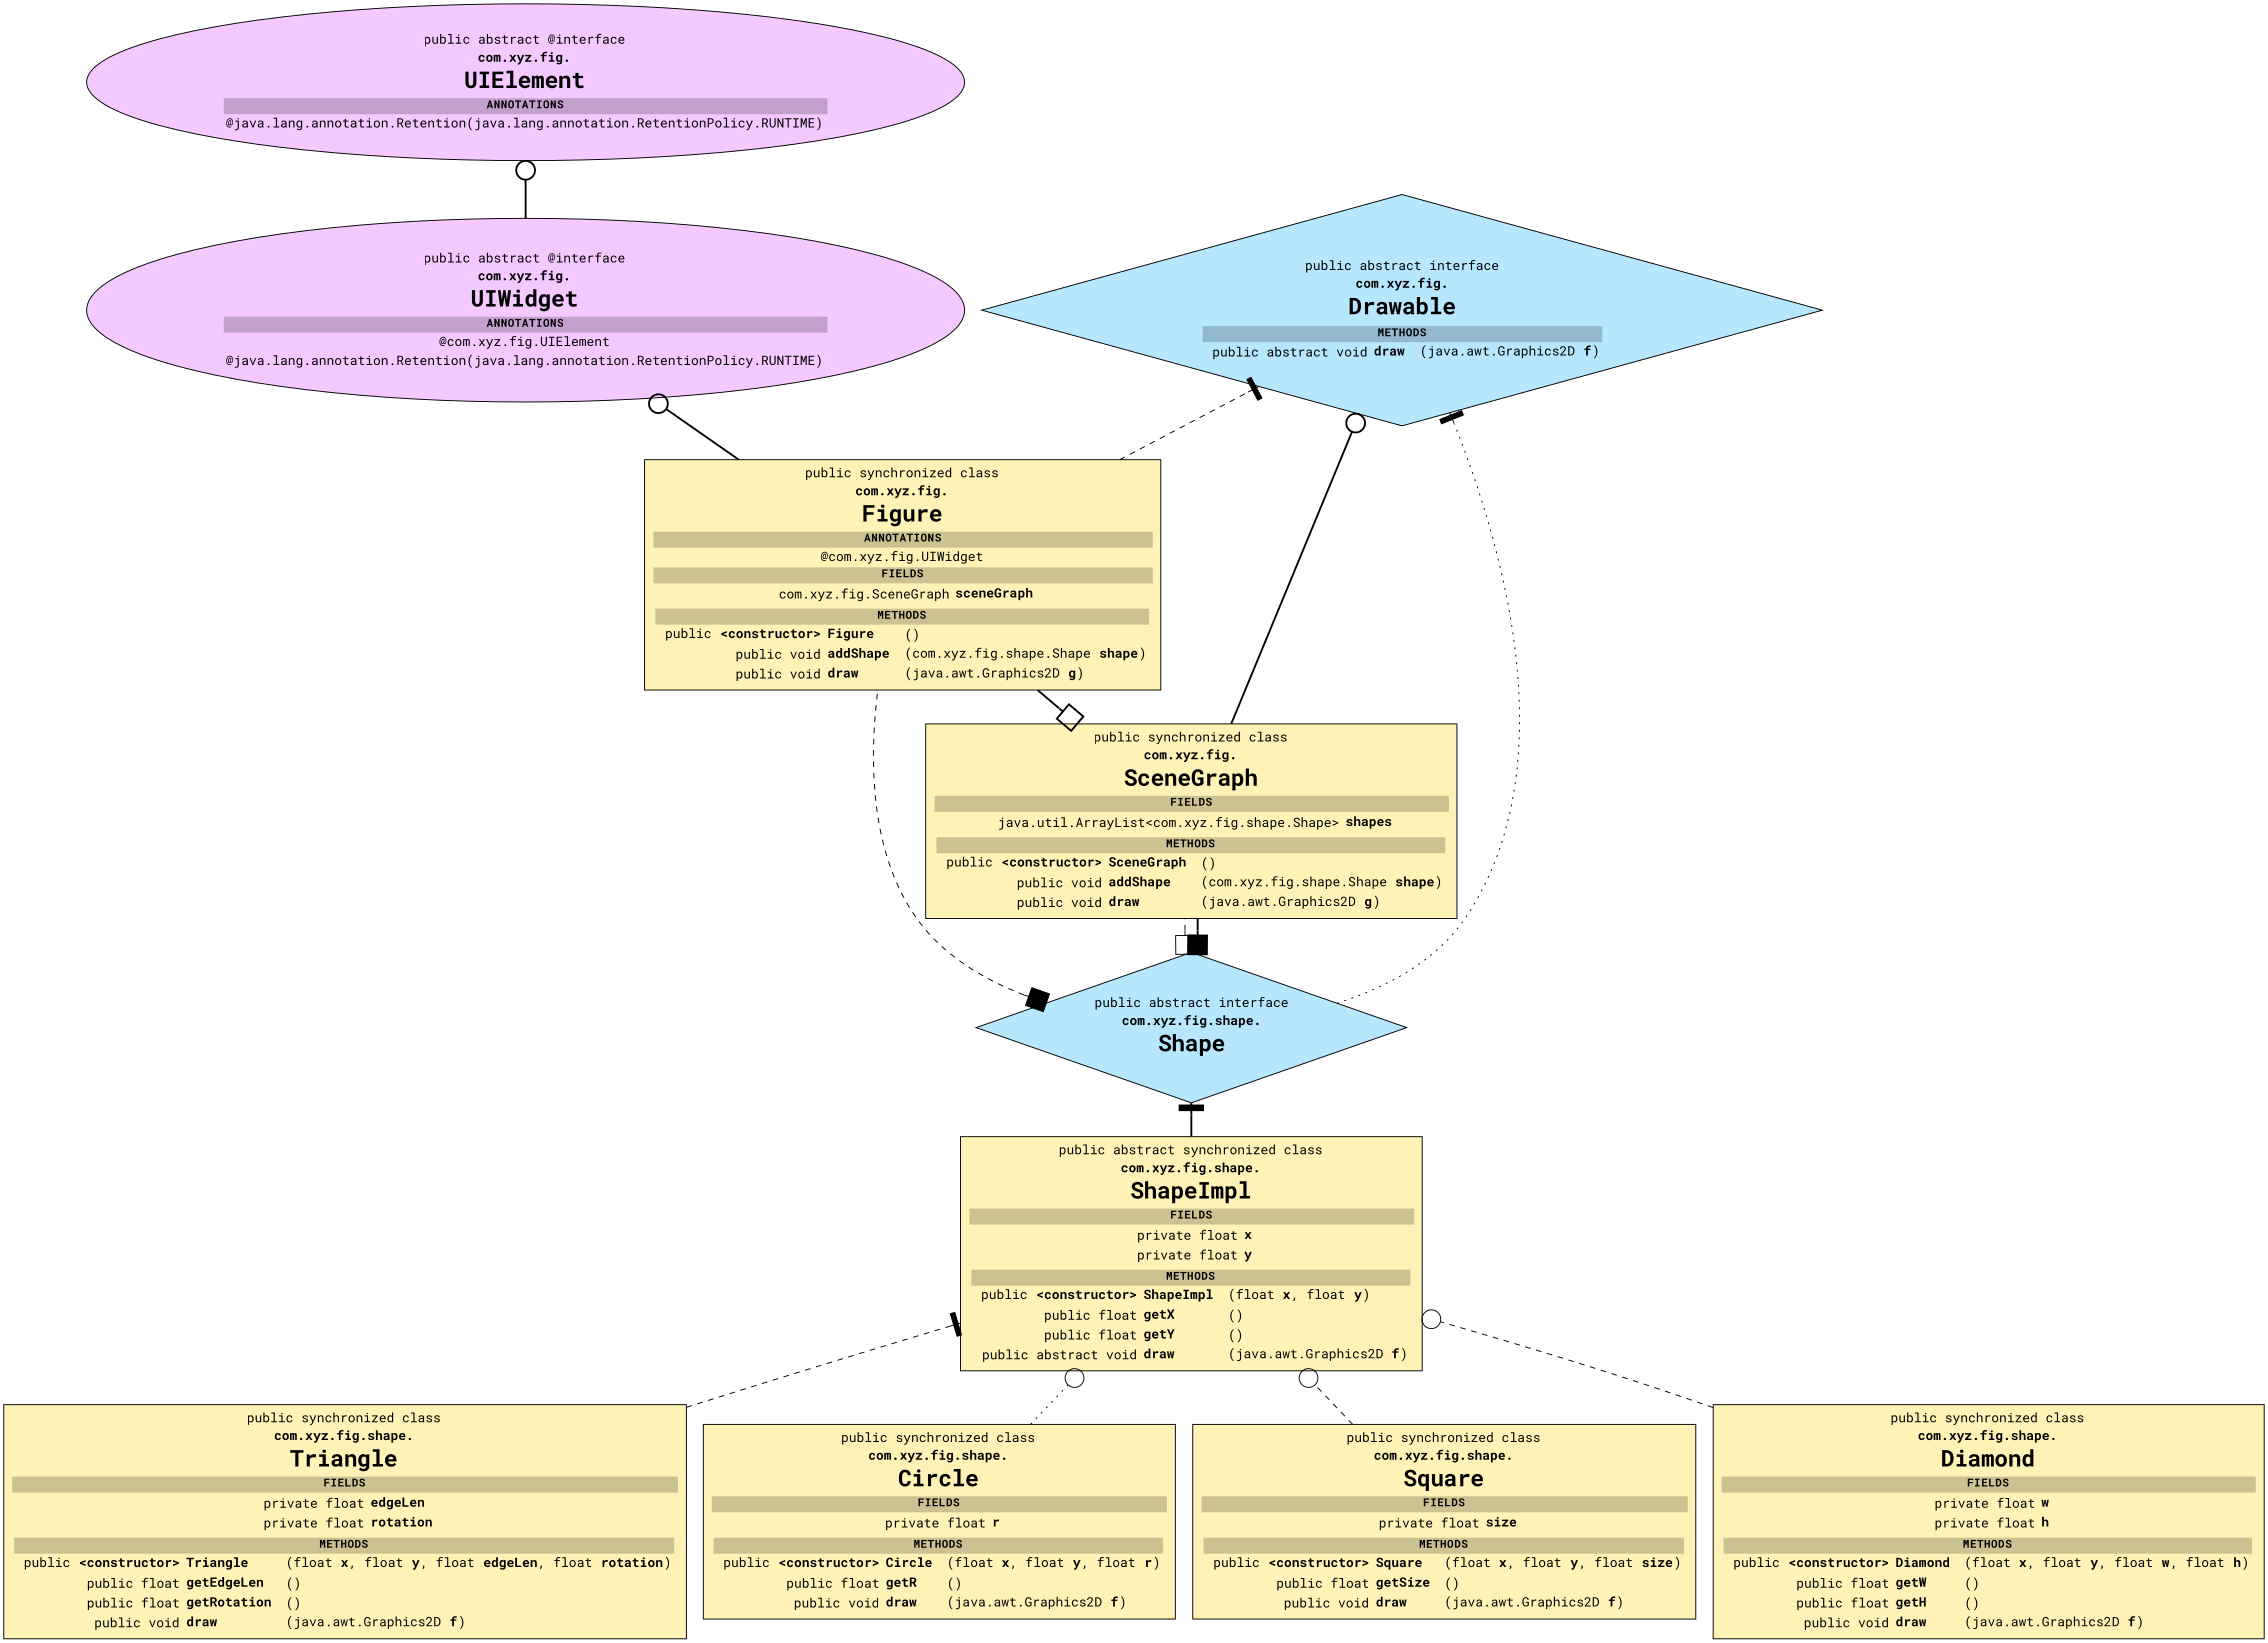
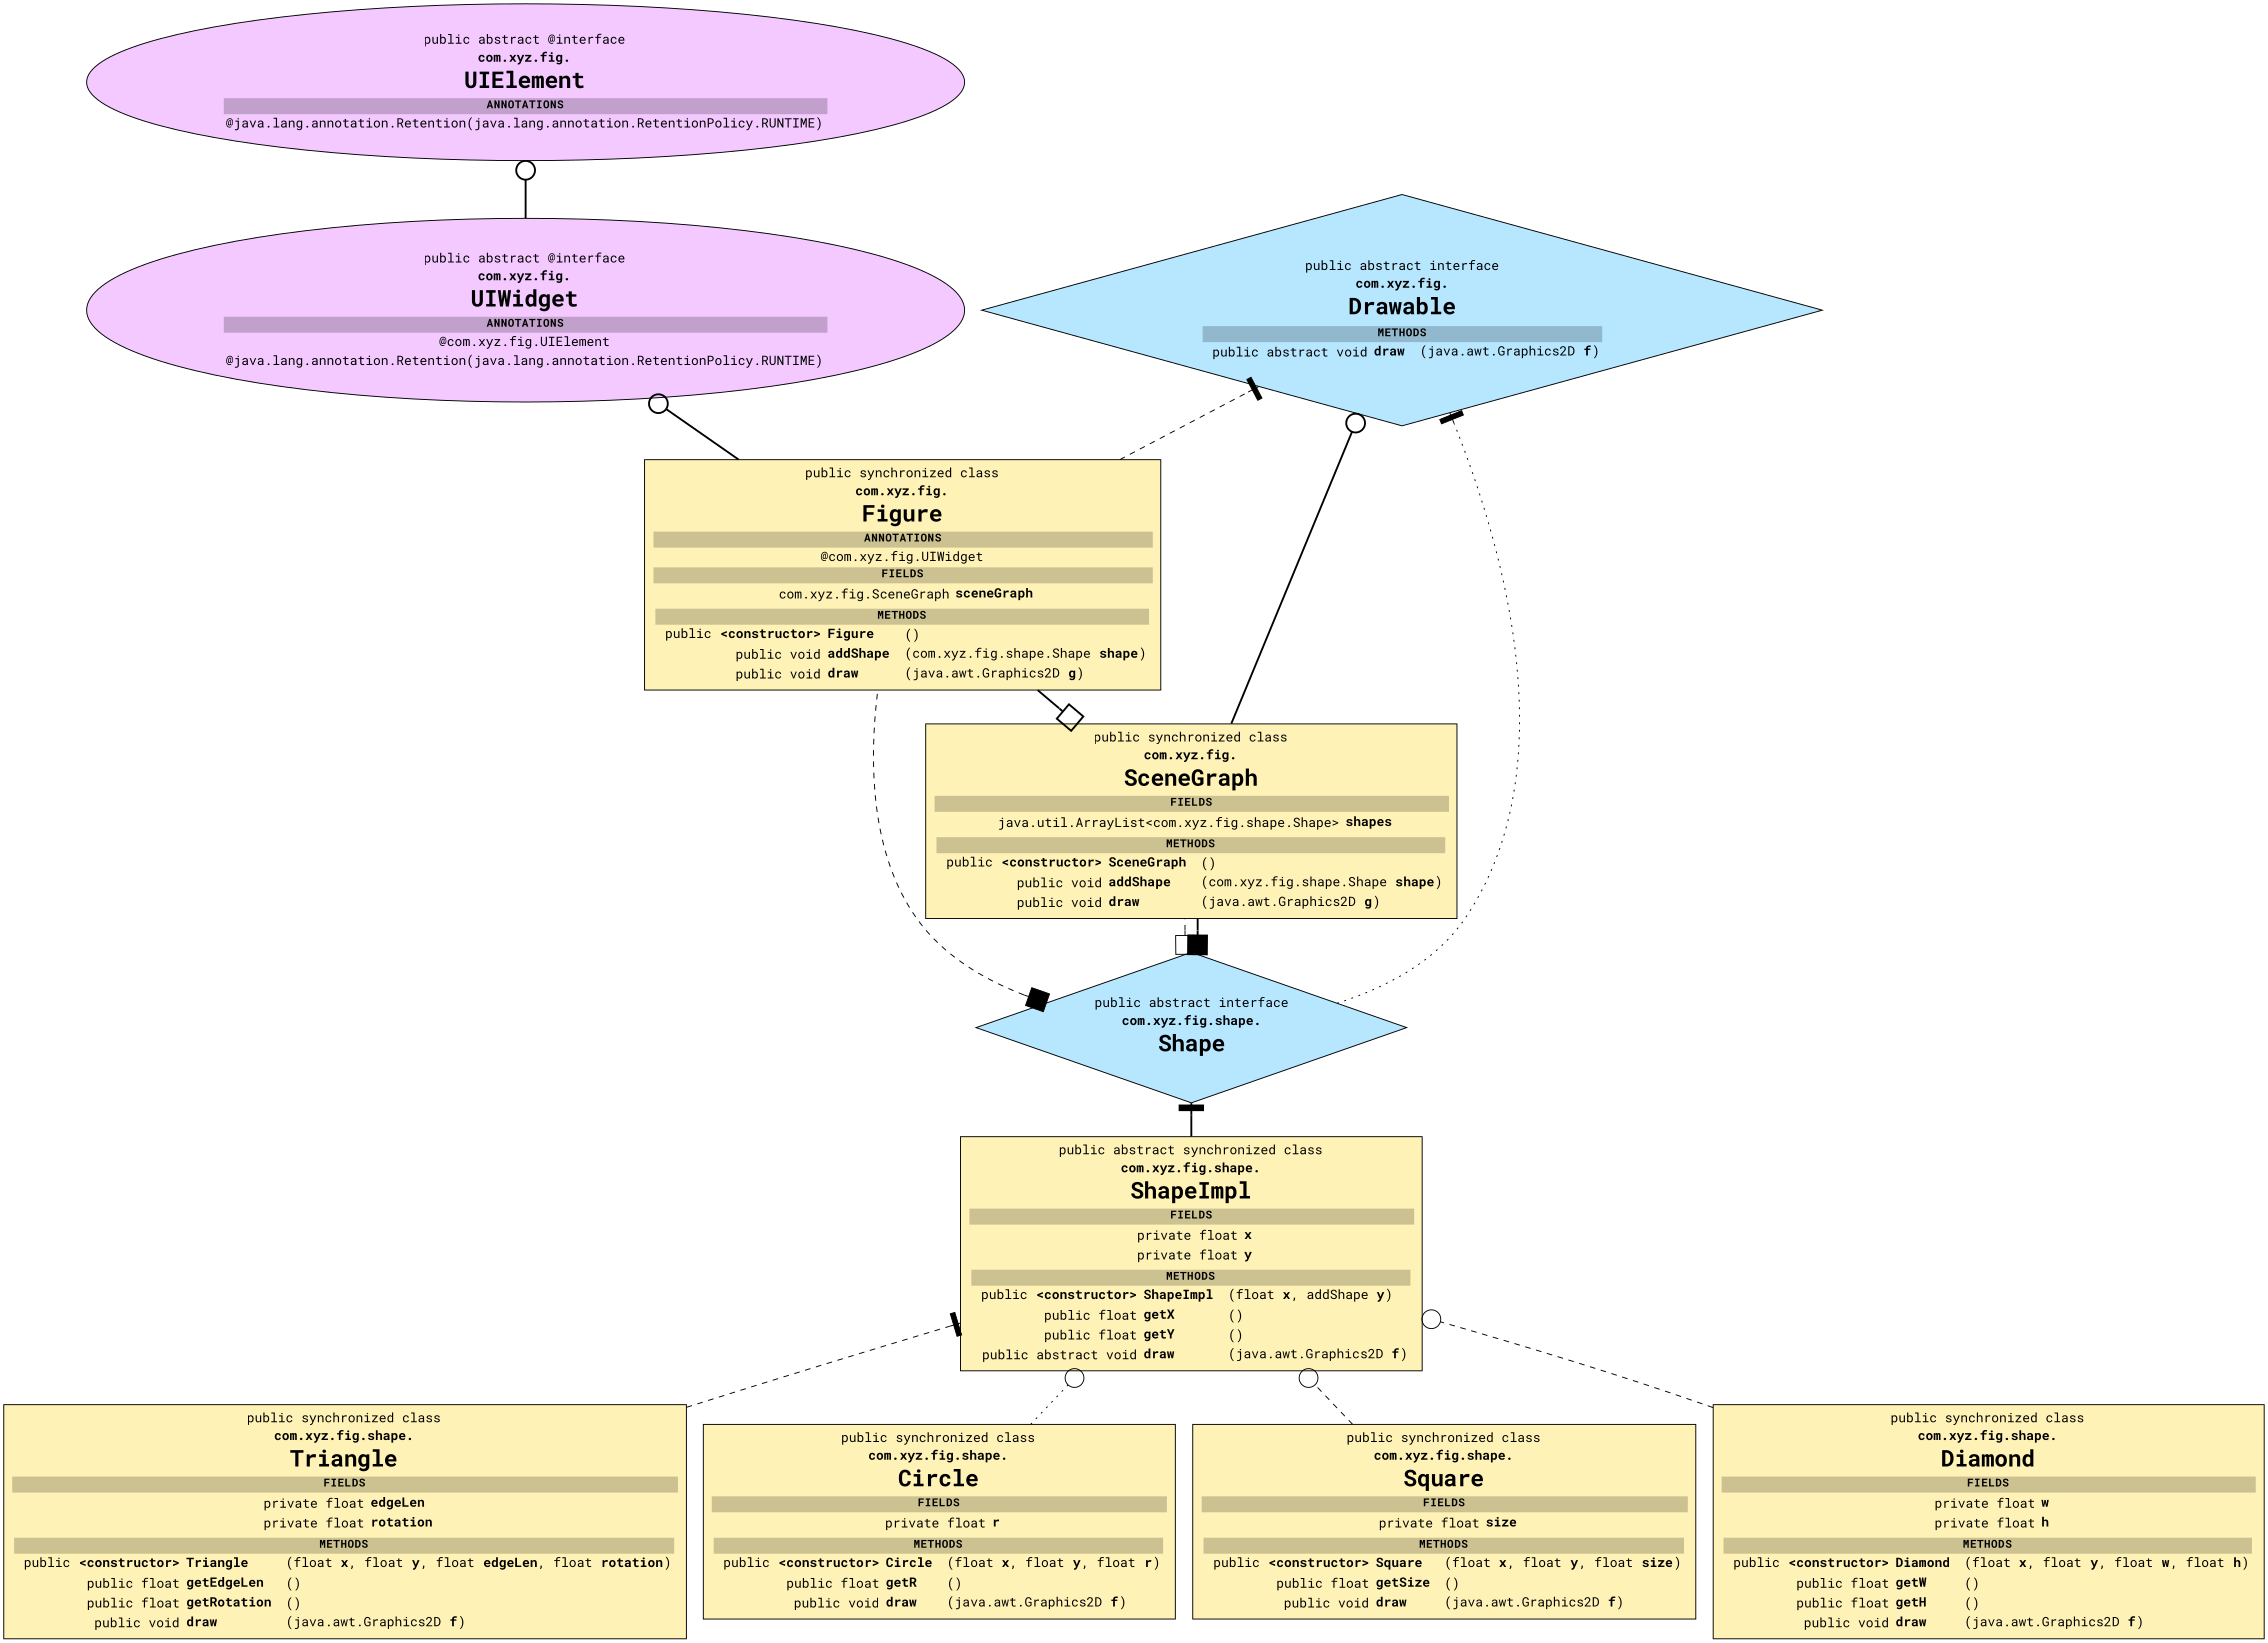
(1323, 1295) -> (1334, 1295)
